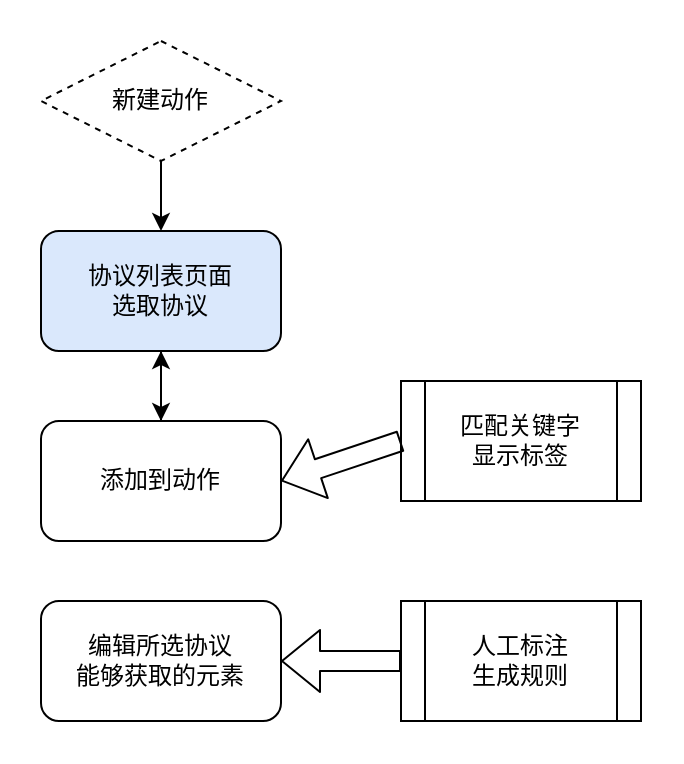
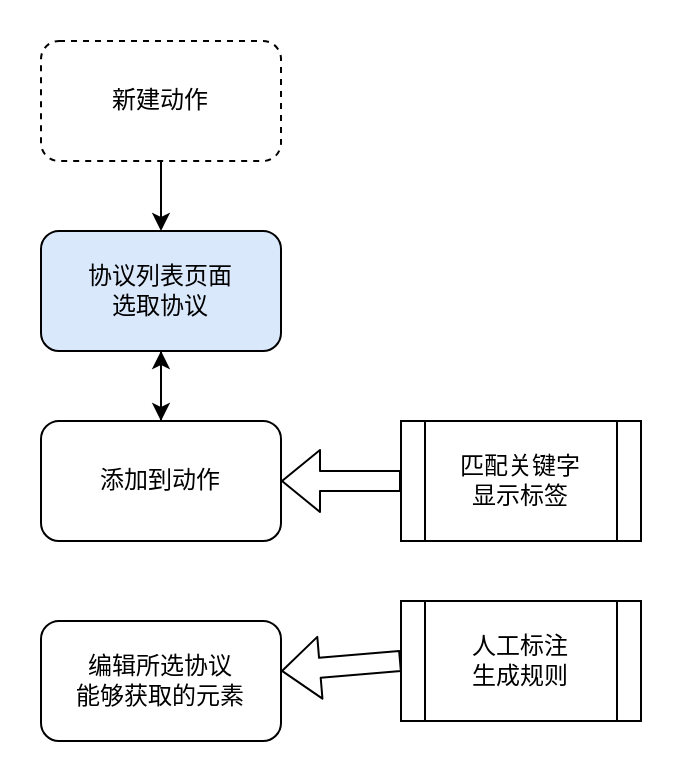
(161, 101) -> (161, 101)
(521, 441) -> (521, 481)
(161, 661) -> (161, 681)
